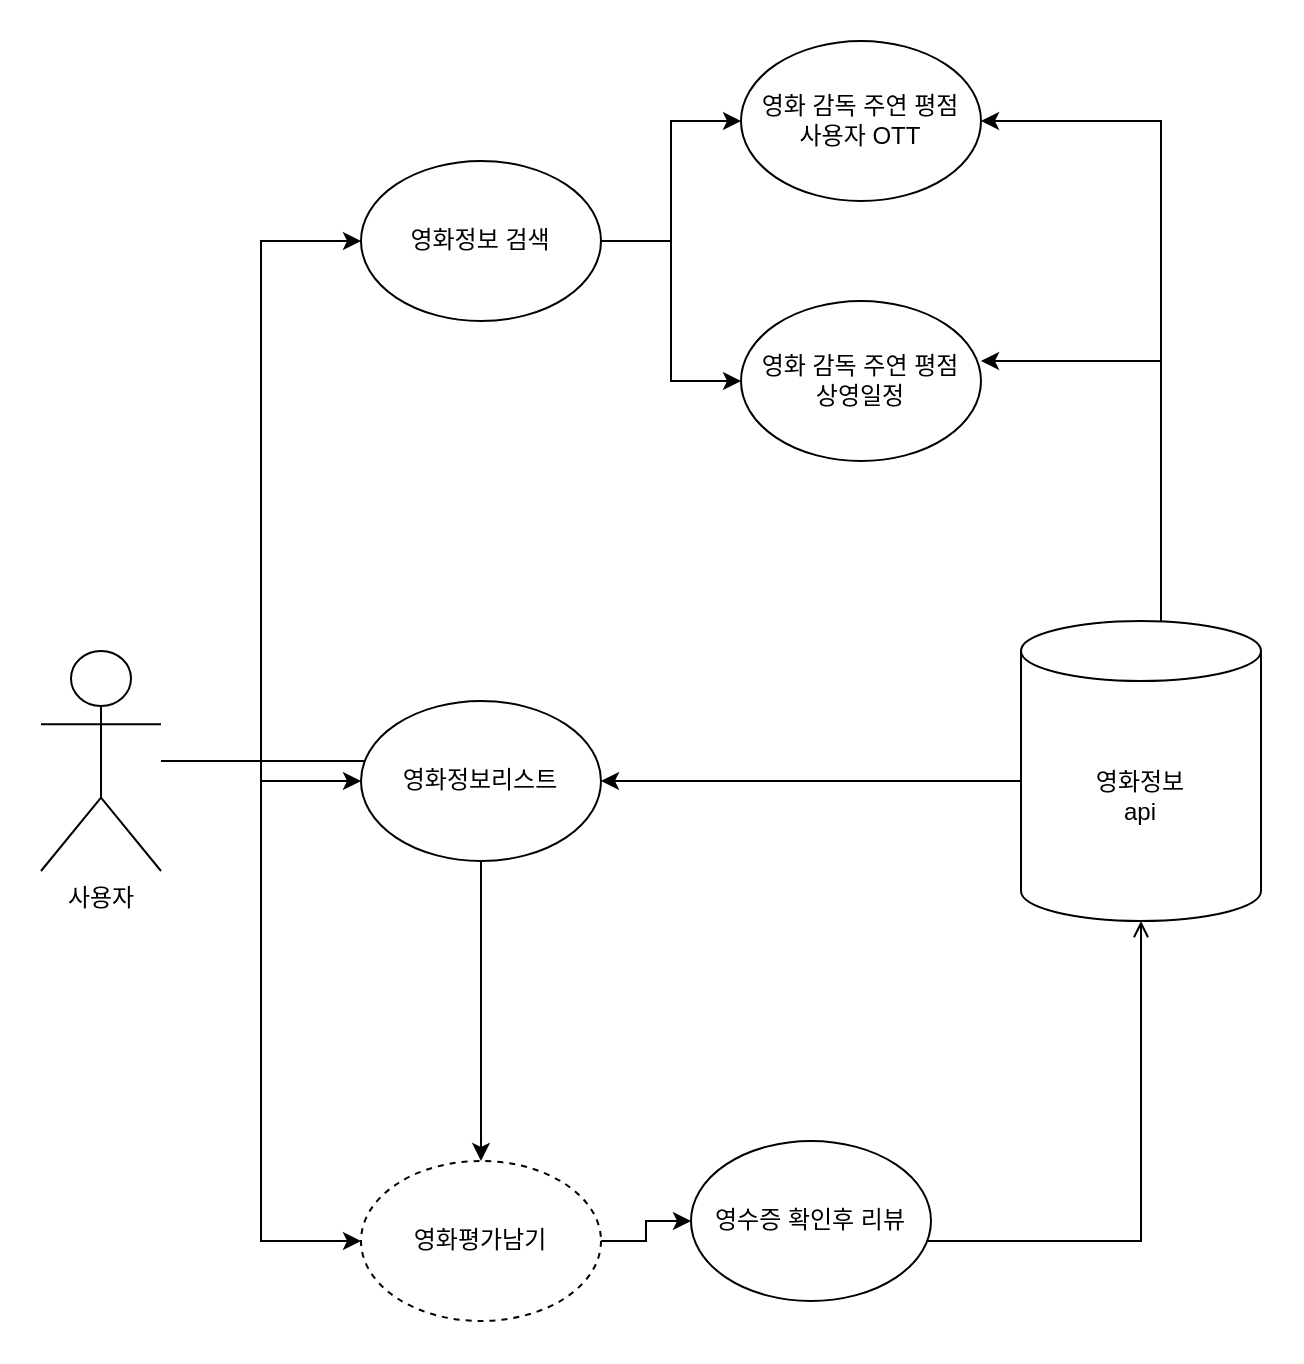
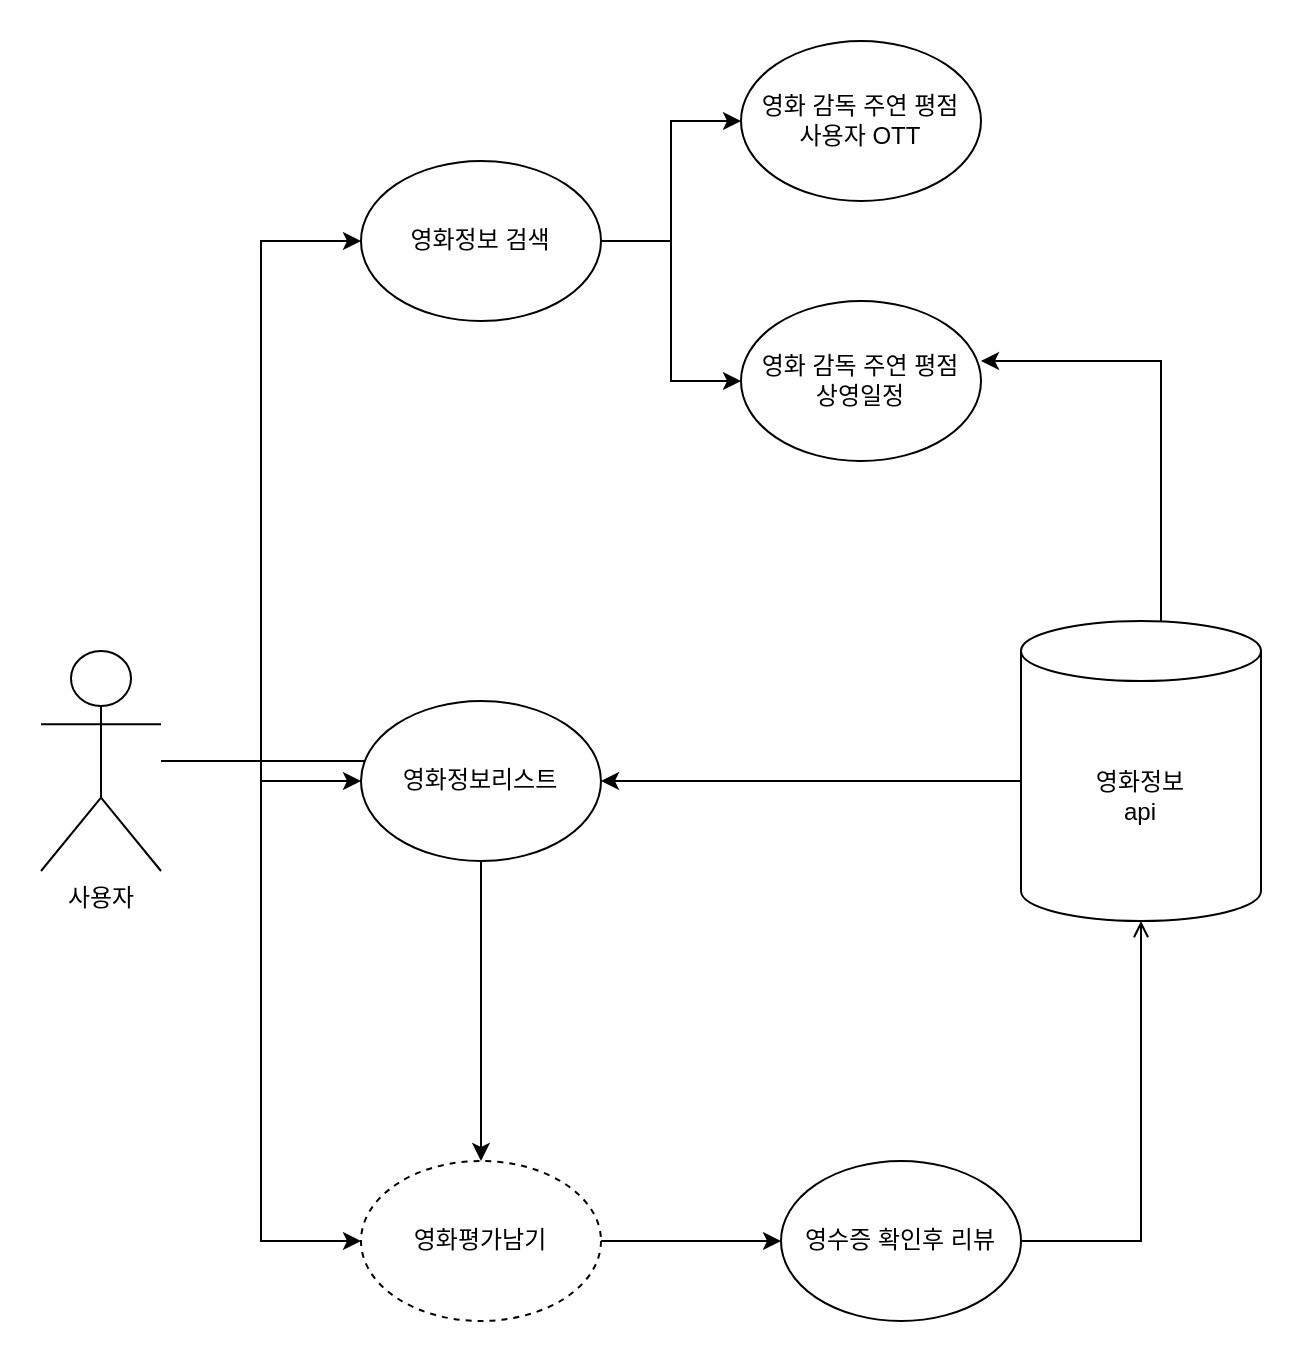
(1161, 156) -> none
(811, 1221) -> (901, 1241)
